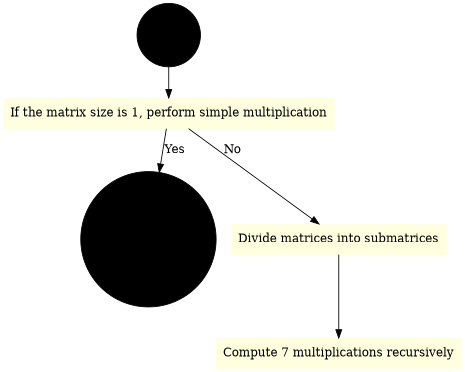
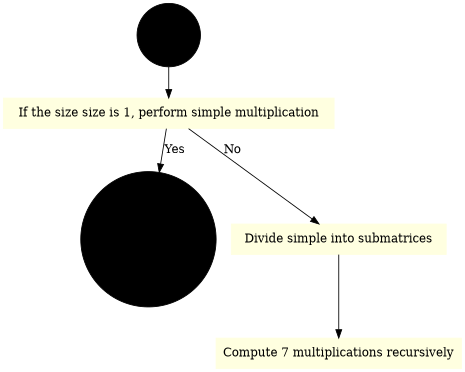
(169, 113) -> (169, 113)
(339, 239) -> (339, 239)
